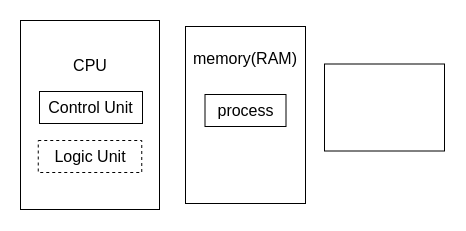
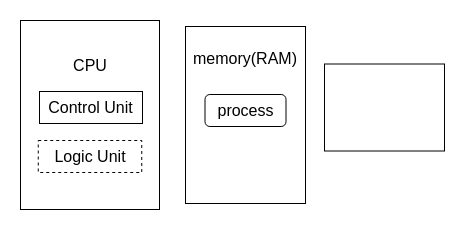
(246, 111) -> (246, 111)
